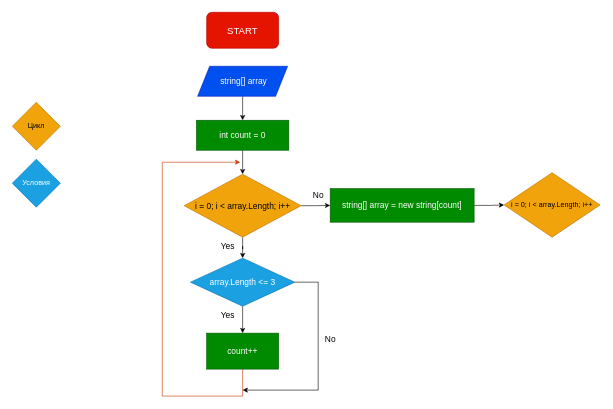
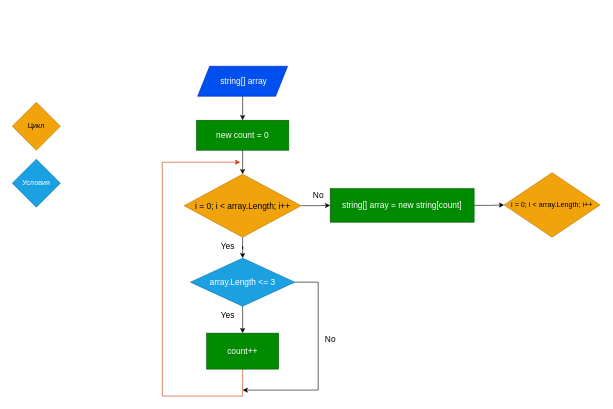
(243, 30) -> none
(243, 135) -> (243, 135)
